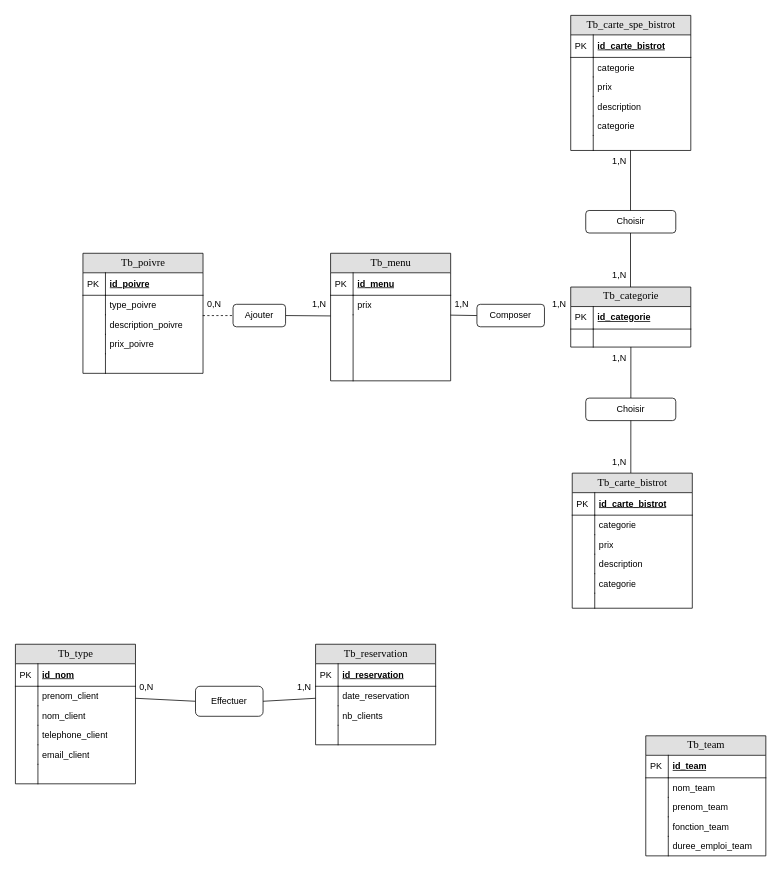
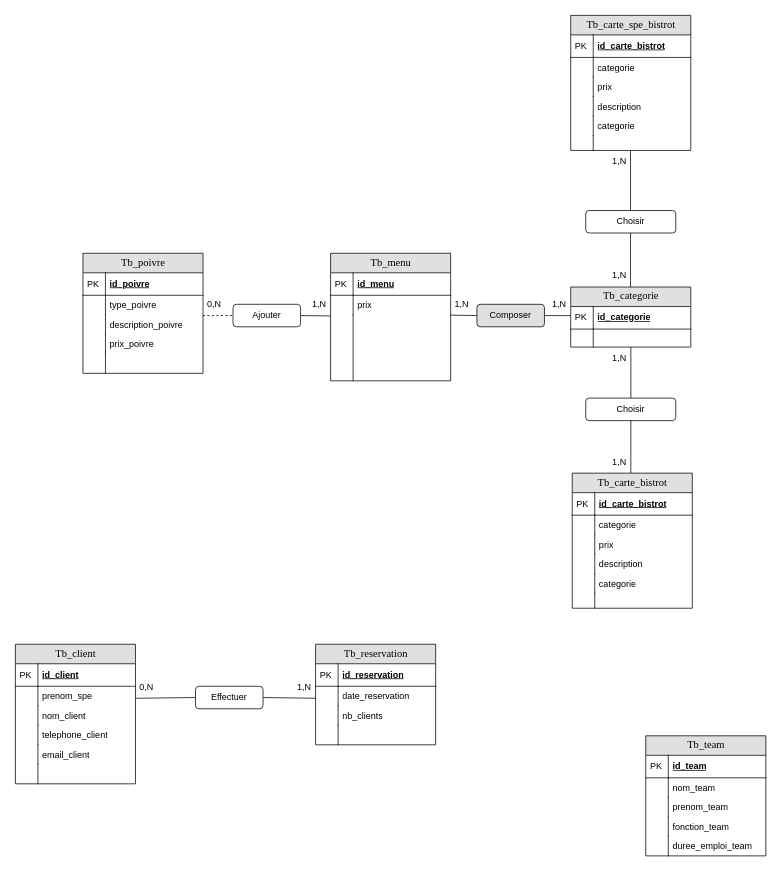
(259, 315) -> (267, 315)
(510, 315) -> (510, 315)
none -> (557, 315)
(76, 654) -> (76, 654)
(56, 675) -> (62, 675)
(73, 697) -> (68, 697)
(229, 701) -> (229, 697)
